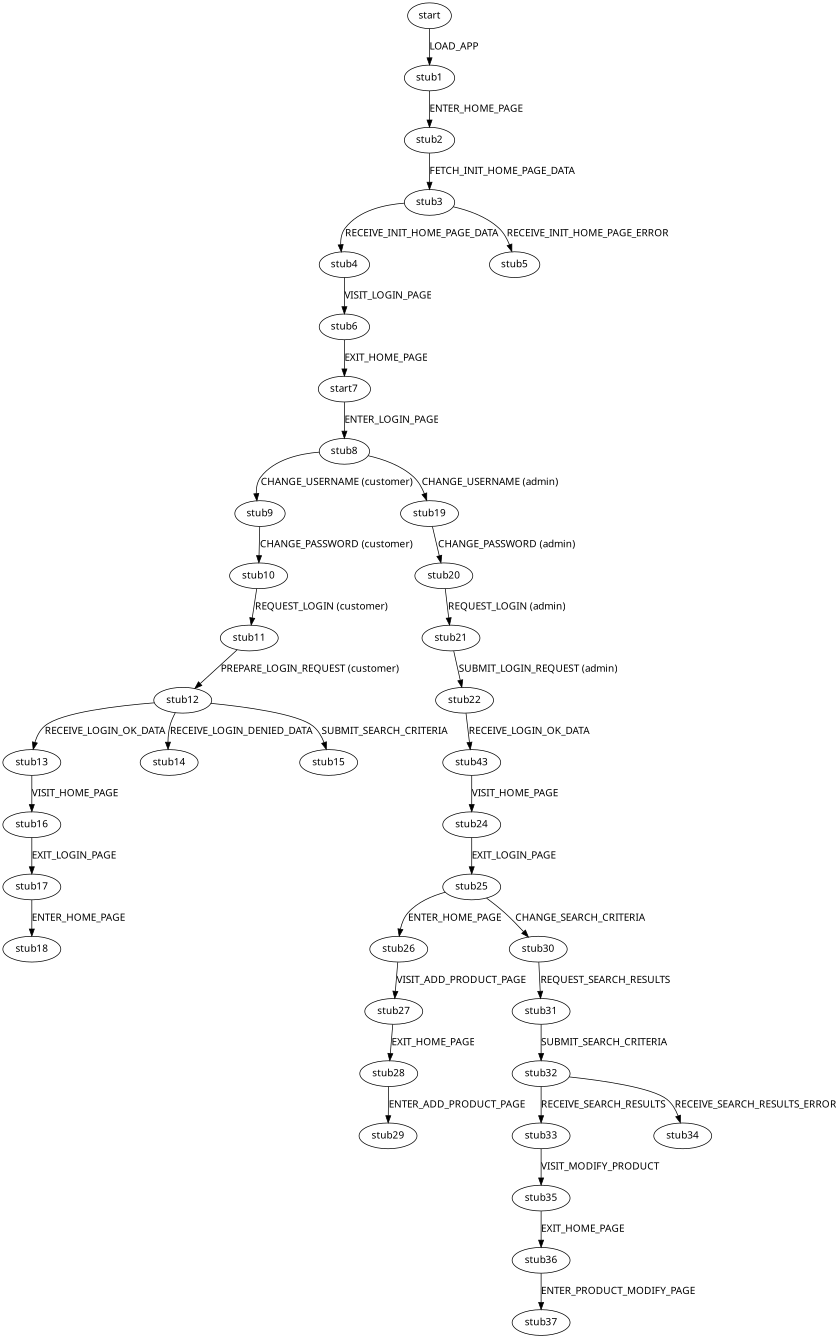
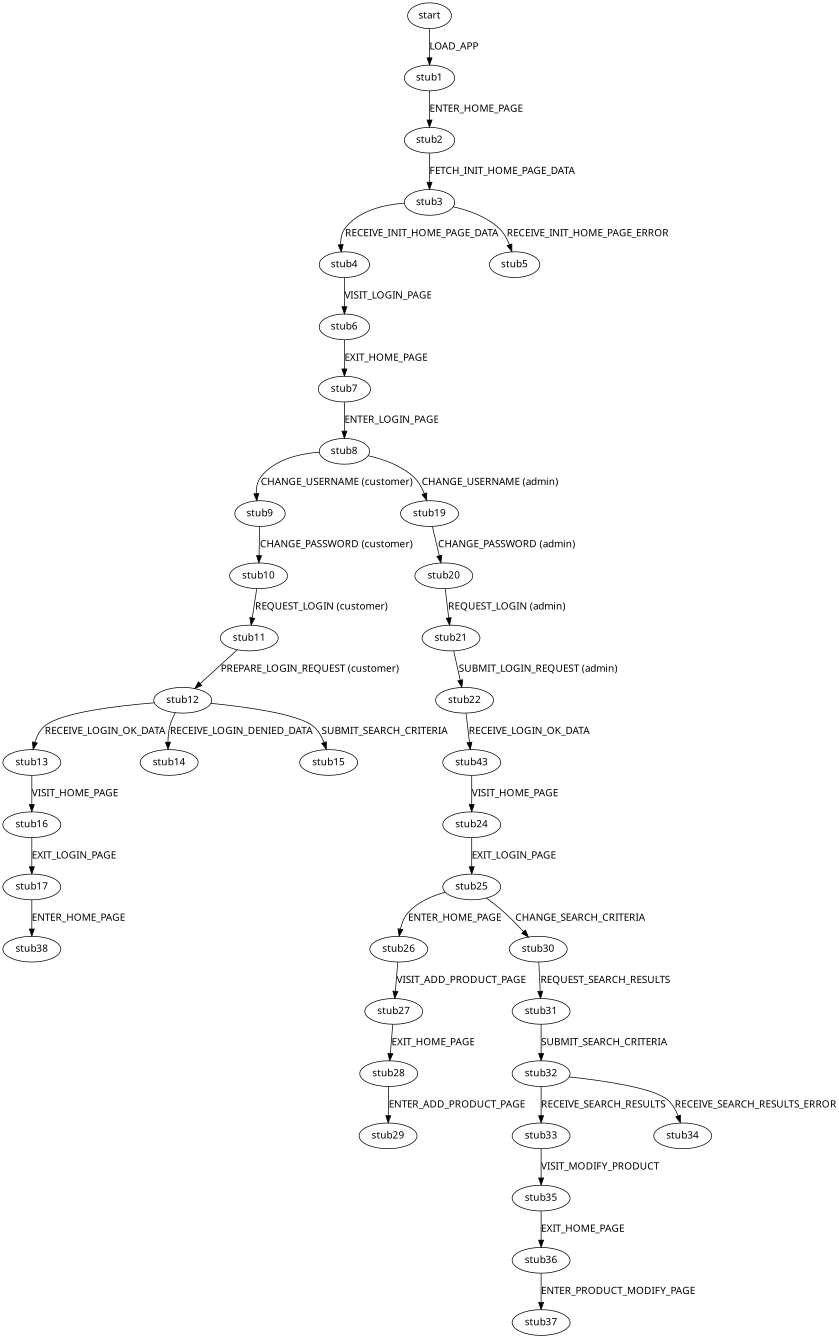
(344, 389) -> (344, 389)
(32, 949) -> (32, 949)
